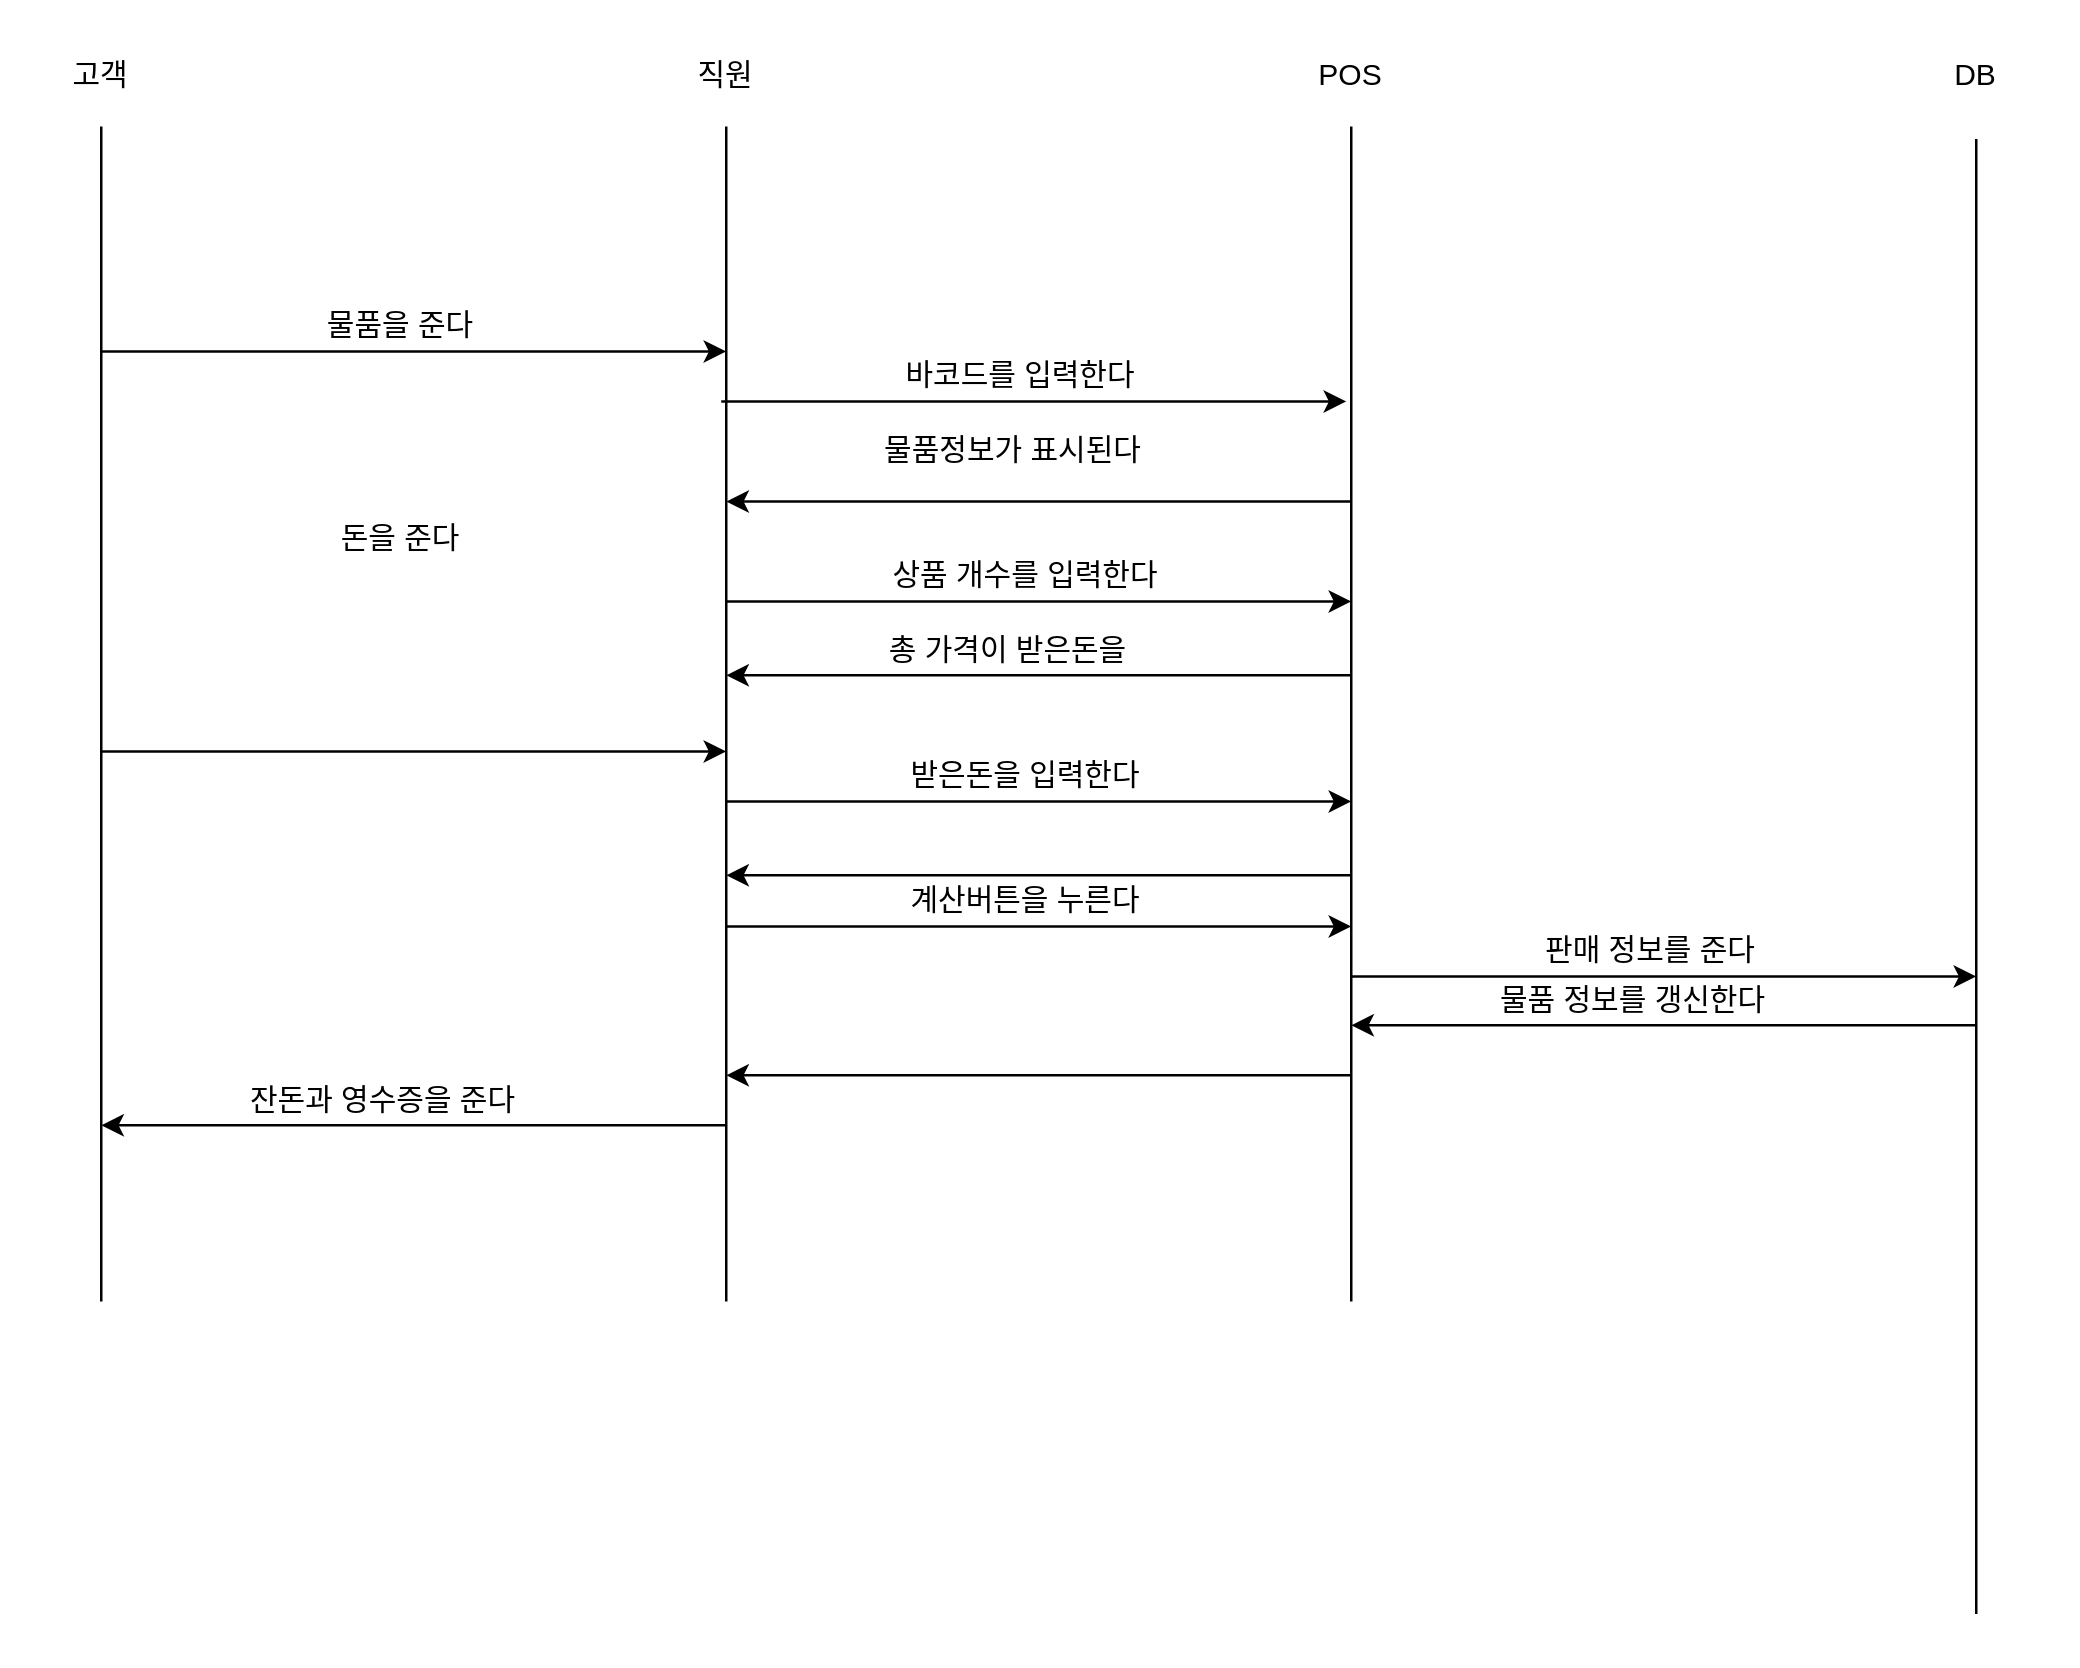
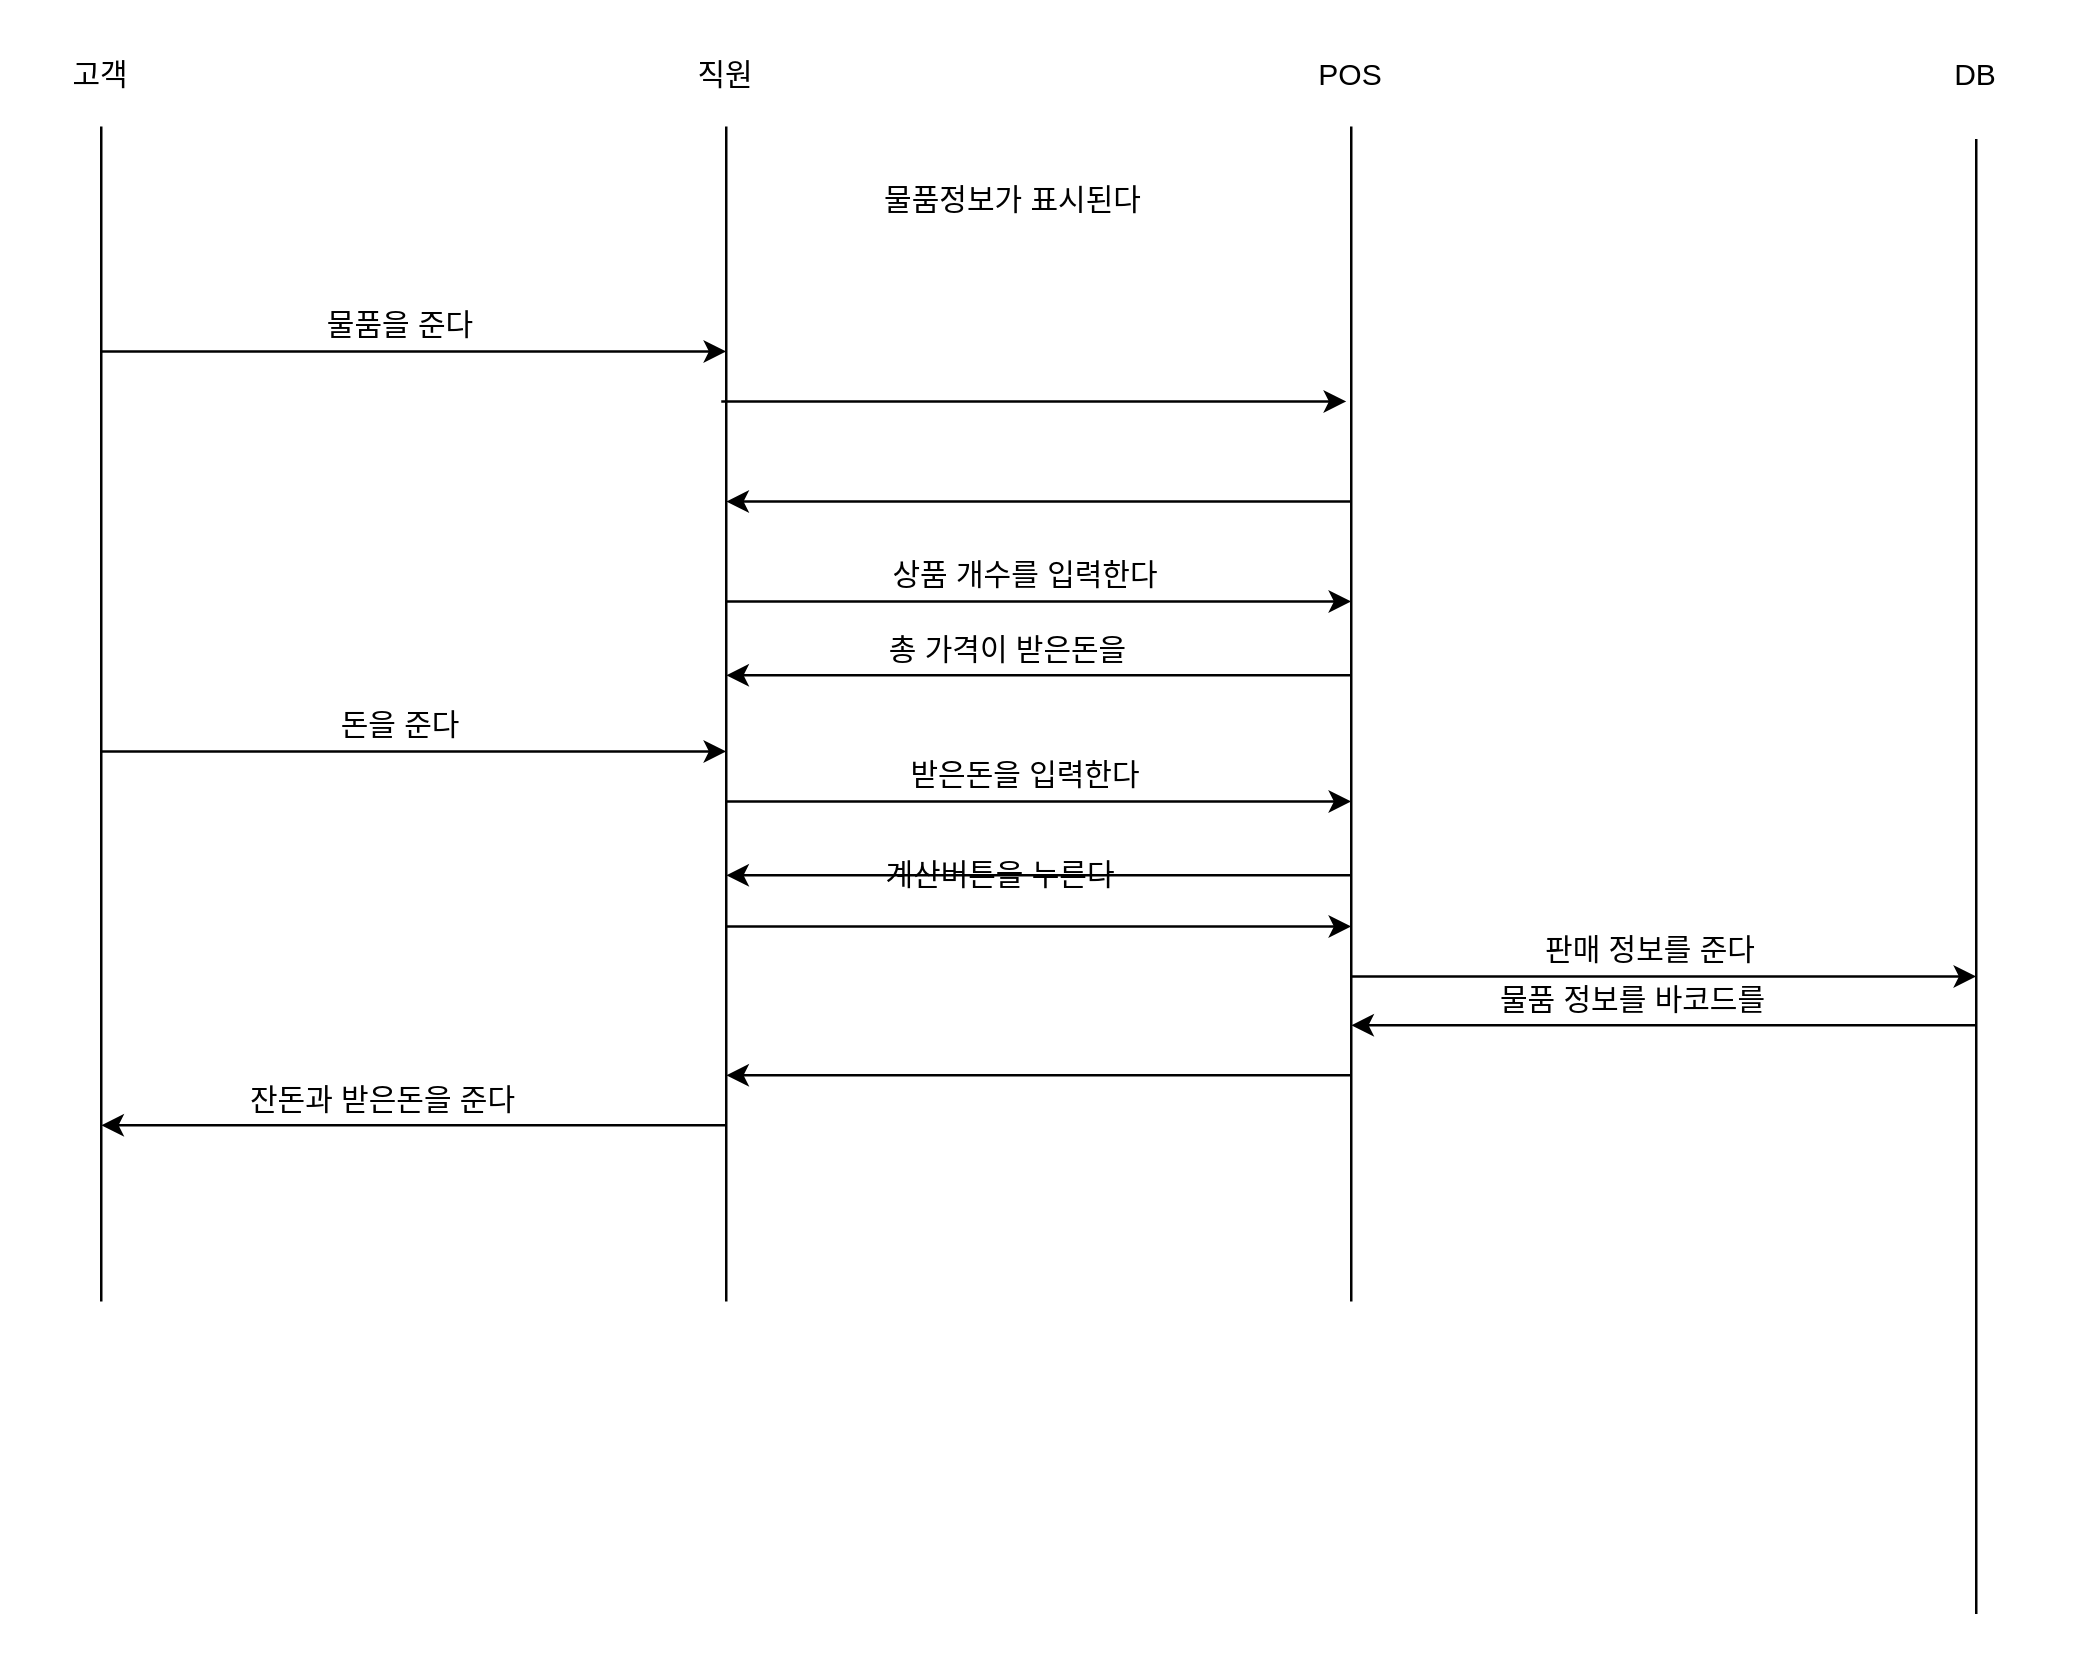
(1021, 376) -> none
(1014, 451) -> (1014, 201)
(401, 539) -> (401, 726)
(1026, 901) -> (1001, 876)
(1634, 1001) -> (1634, 1001)
(384, 1101) -> (384, 1101)
